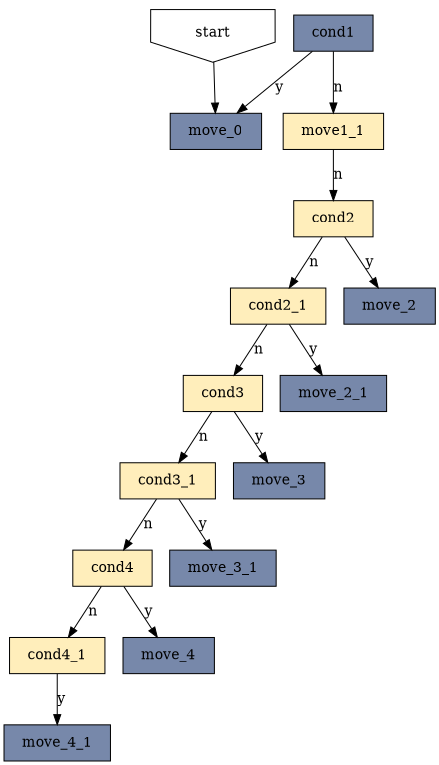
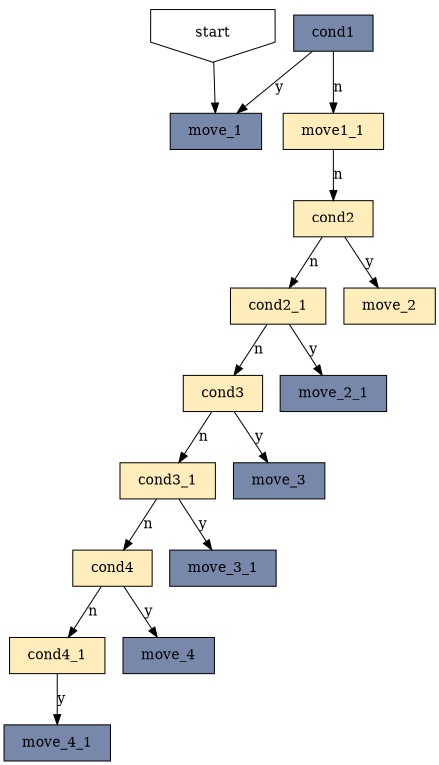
(216, 131) -> (216, 131)
(390, 306) -> (390, 306)
